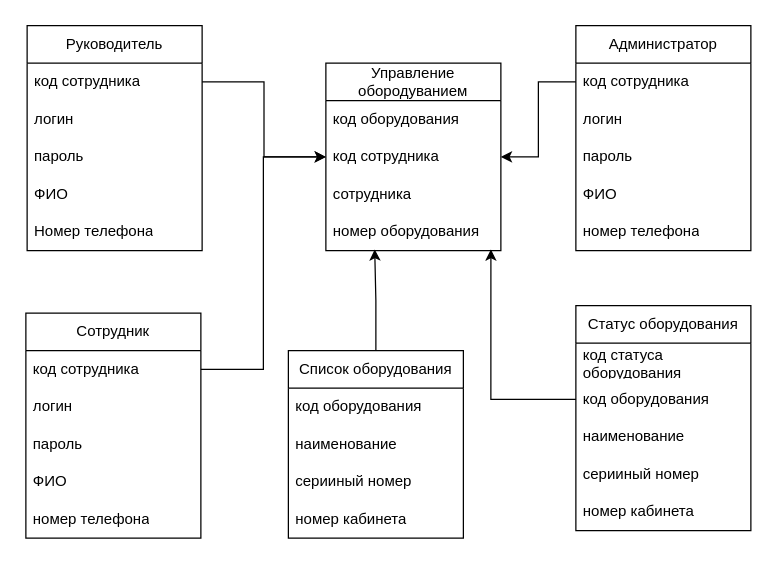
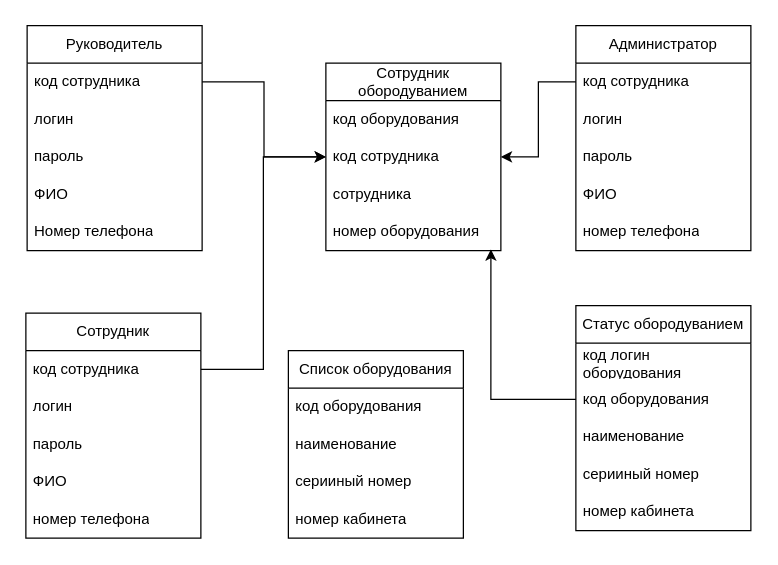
(413, 82) -> (413, 82)
(376, 305) -> none
(663, 324) -> (663, 324)
(664, 362) -> (664, 362)
